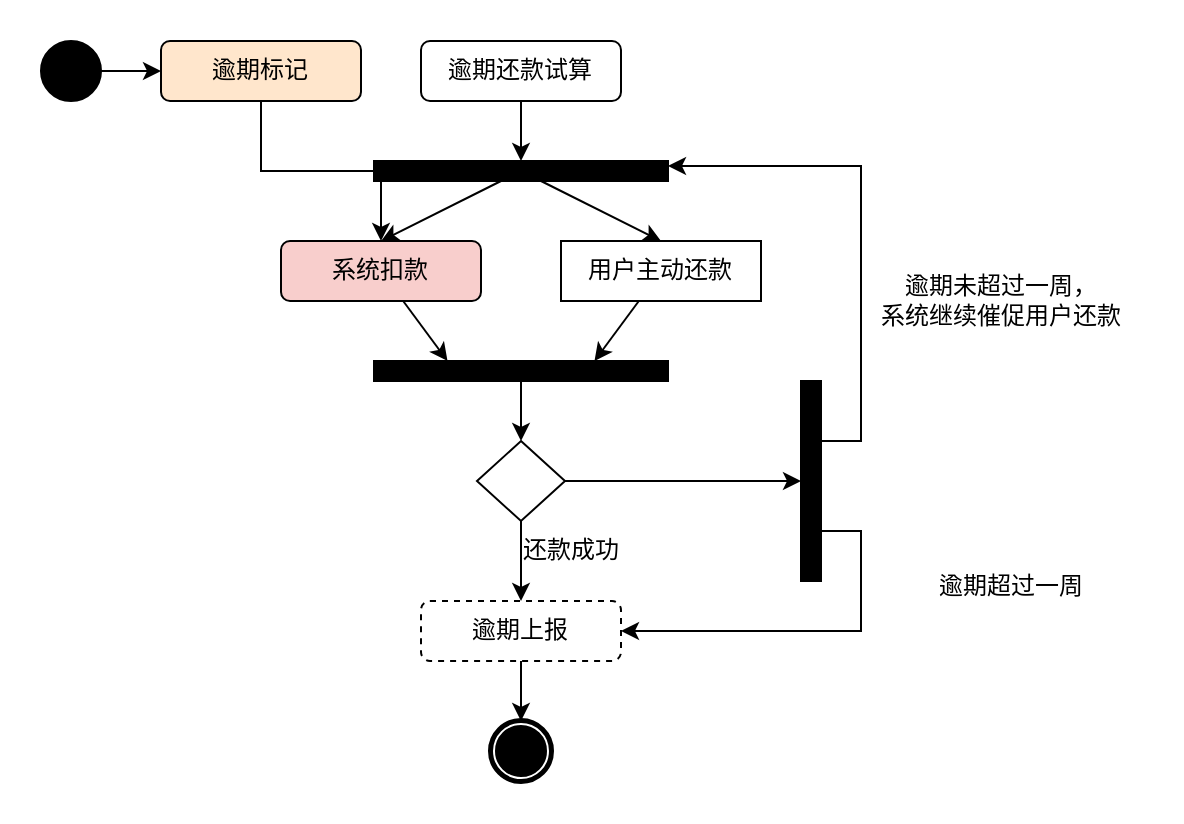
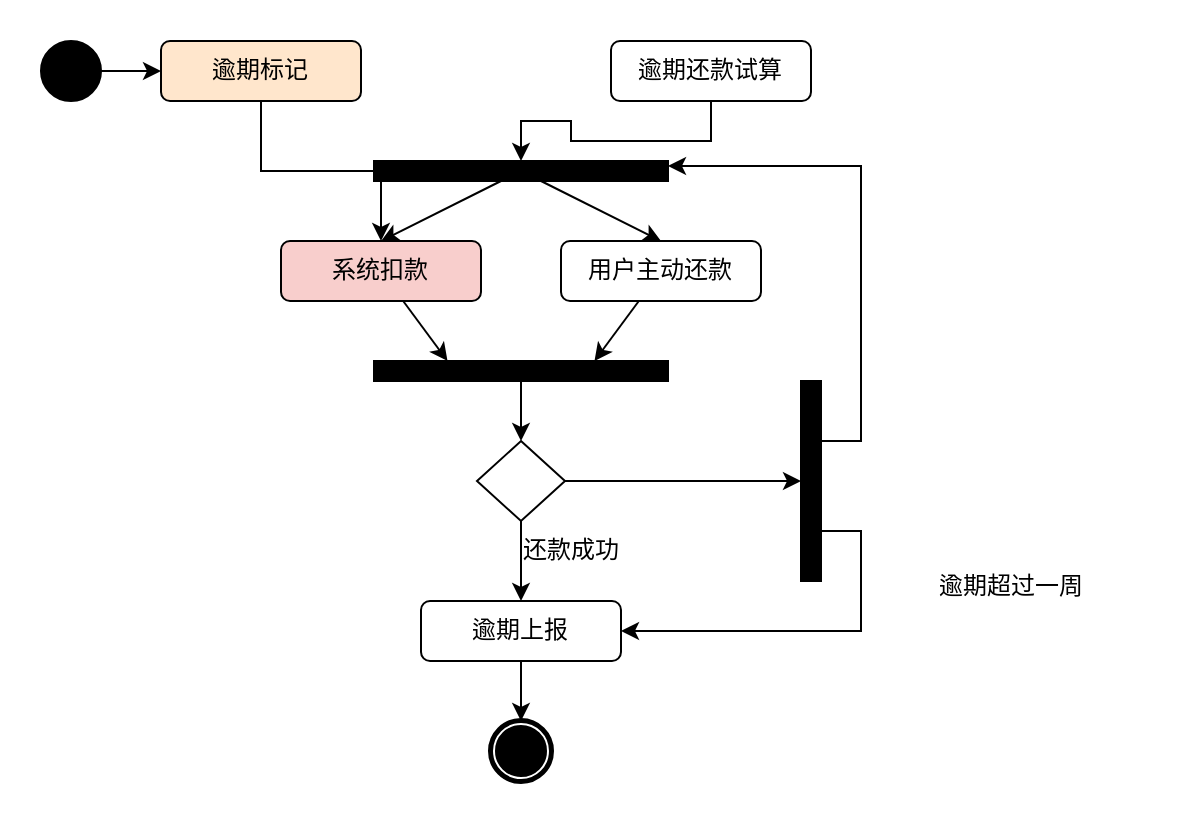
(521, 71) -> (711, 71)
(661, 271) -> (661, 271)
(1001, 301) -> none
(521, 631) -> (521, 631)
